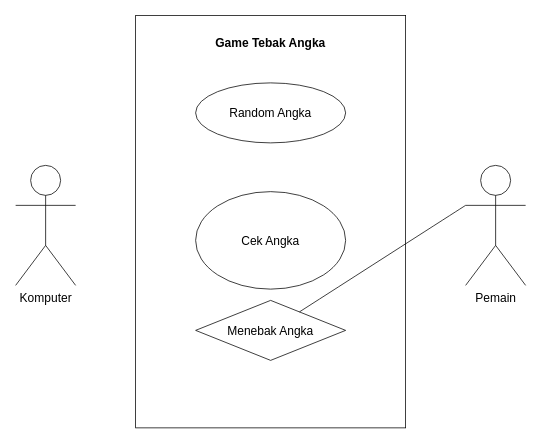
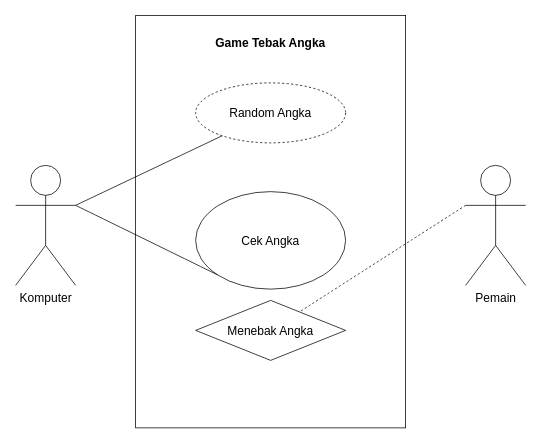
(270, 113) -> (270, 113)
none -> (150, 170)
none -> (147, 240)
(381, 260) -> (381, 260)
